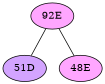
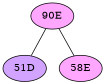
(52, 16) -> (52, 16)
(81, 68) -> (81, 68)
